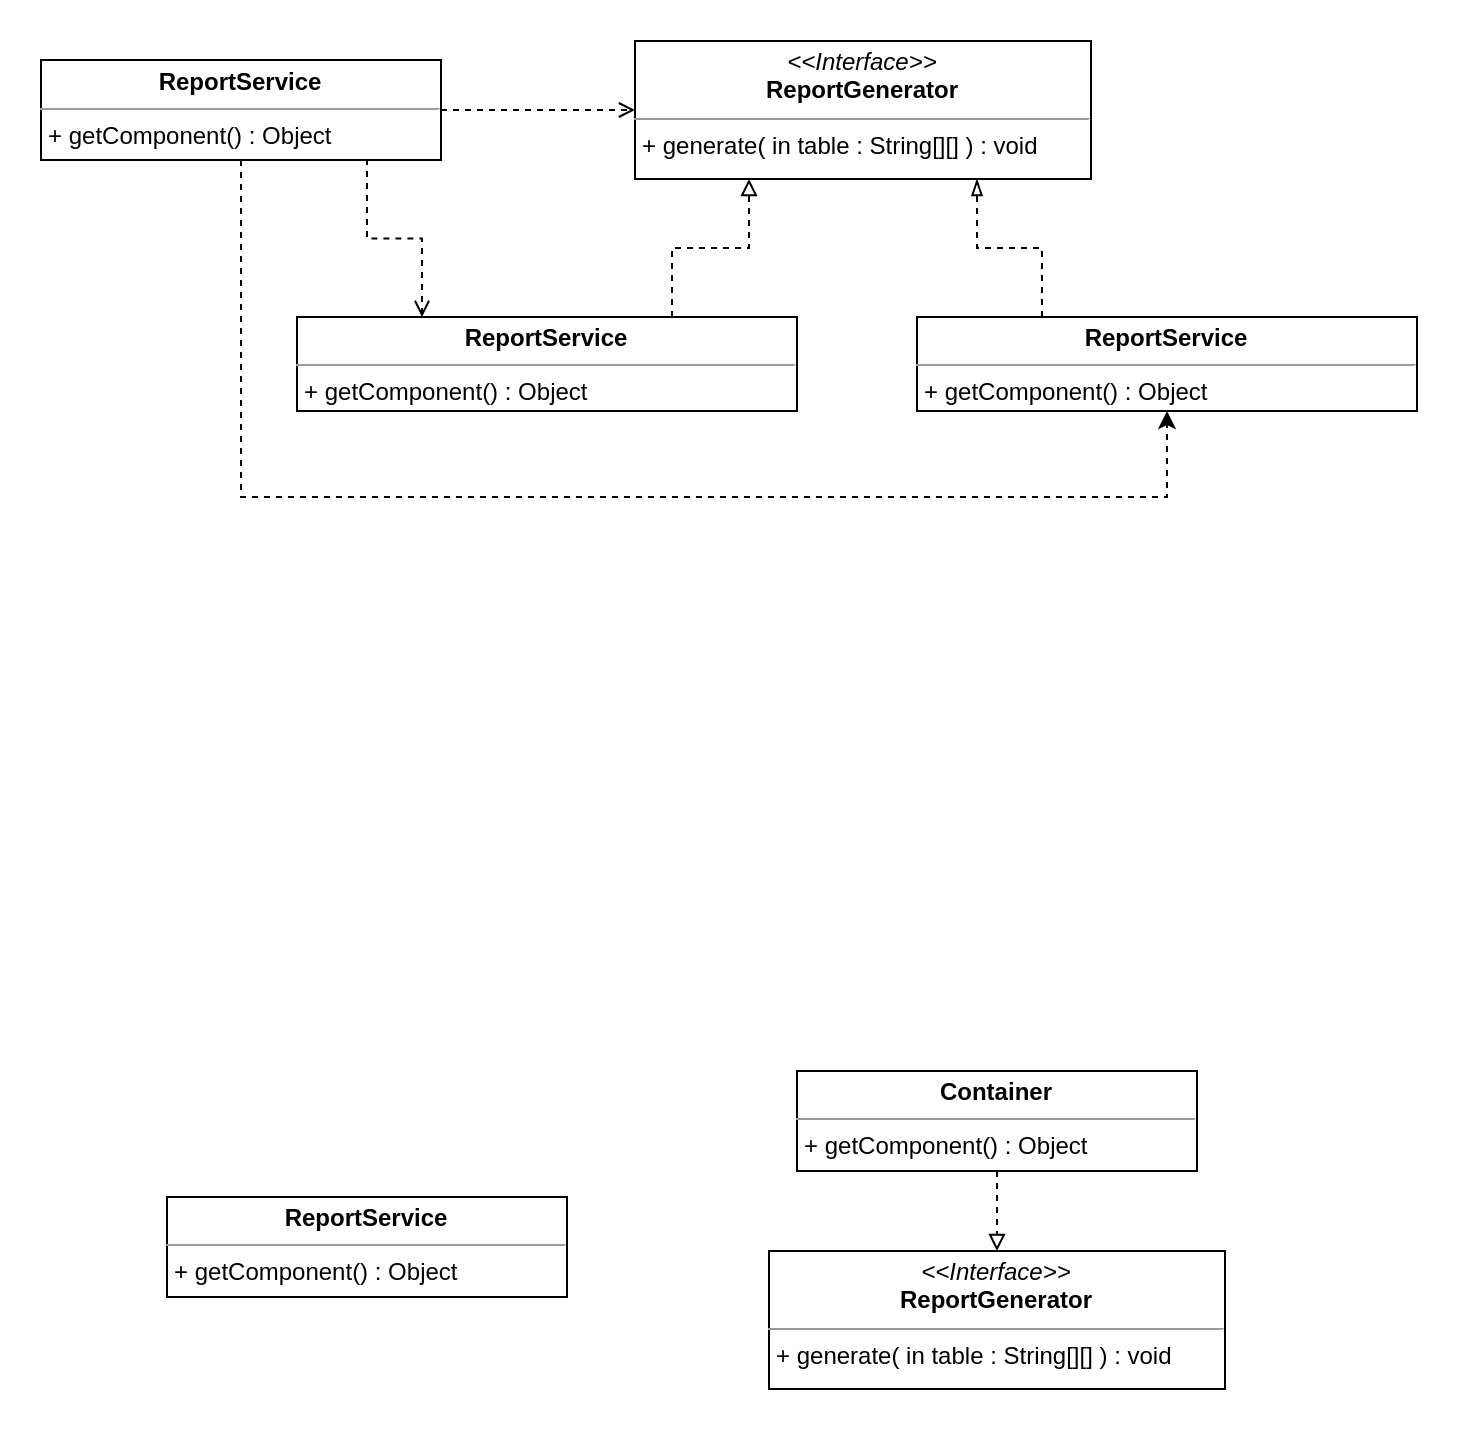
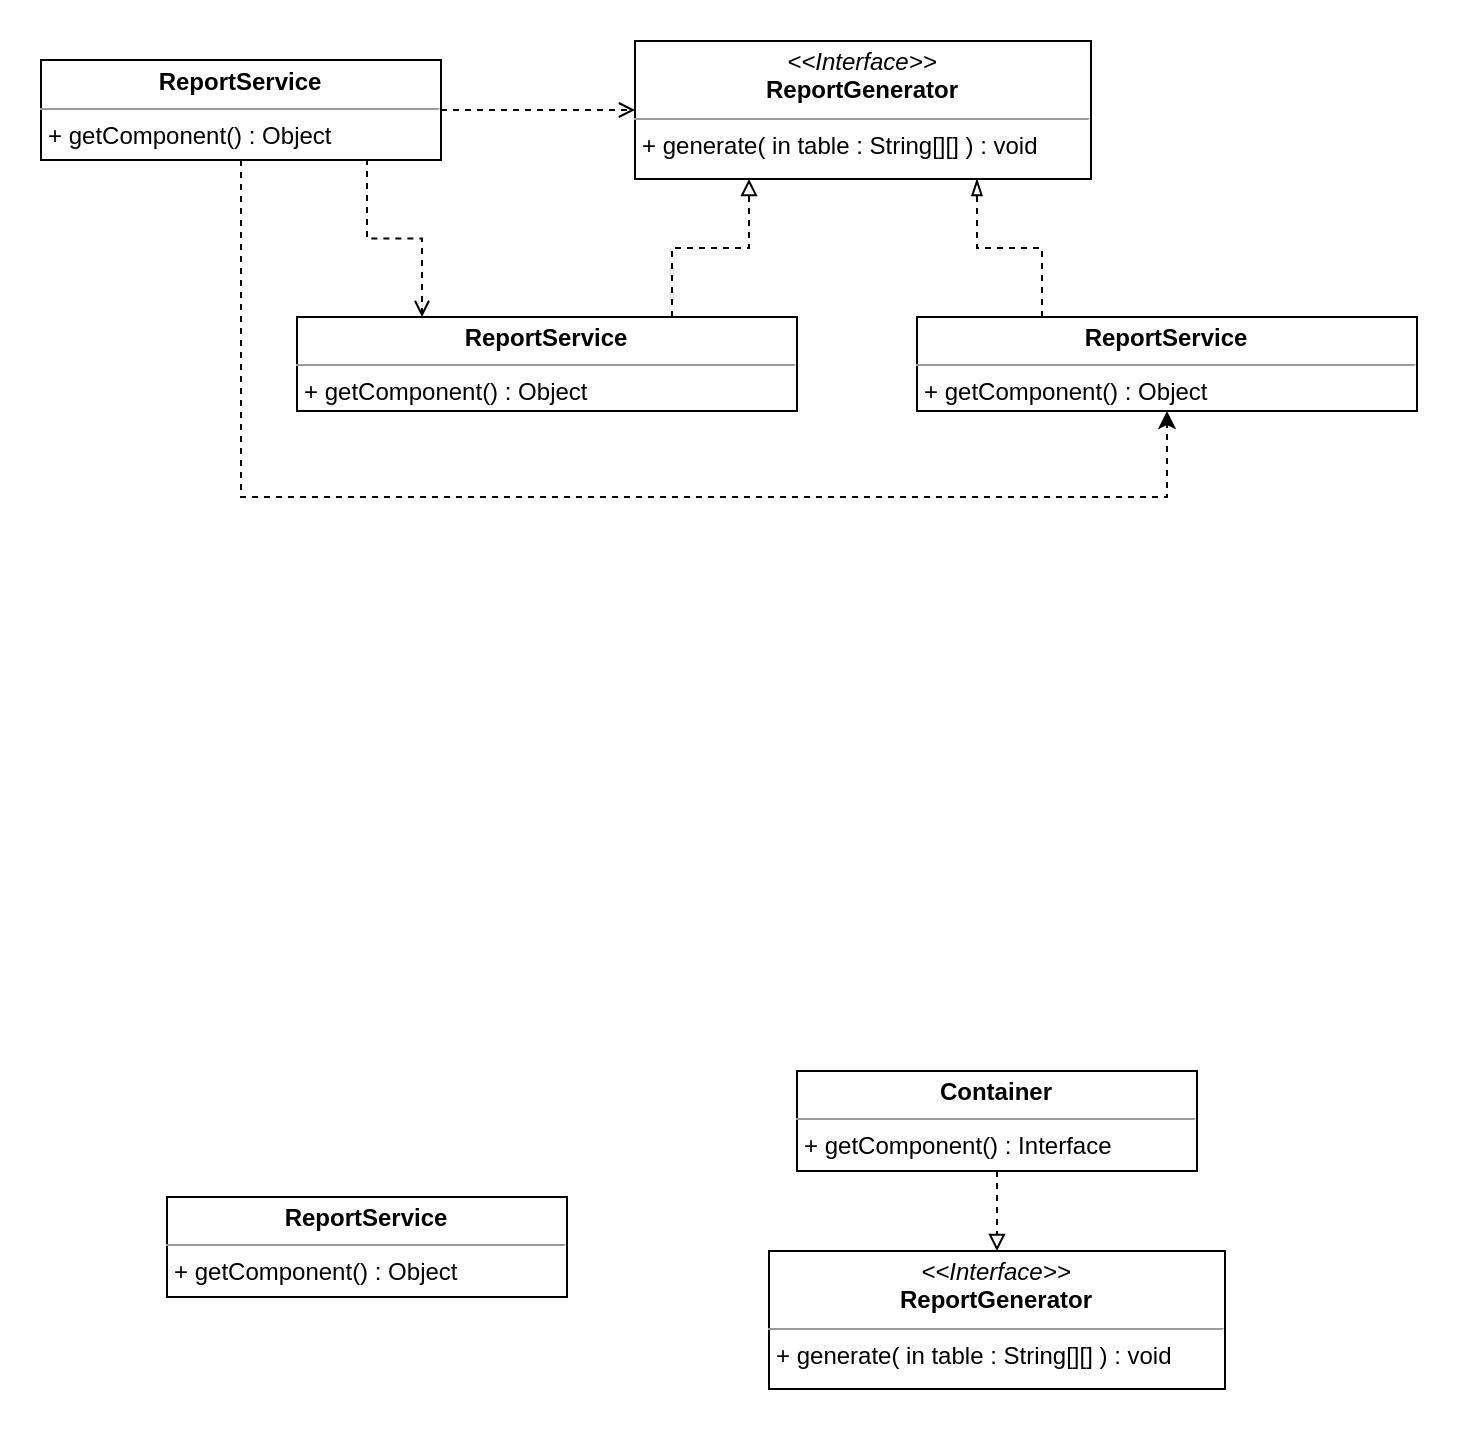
(953, 1100) -> (973, 1100)
